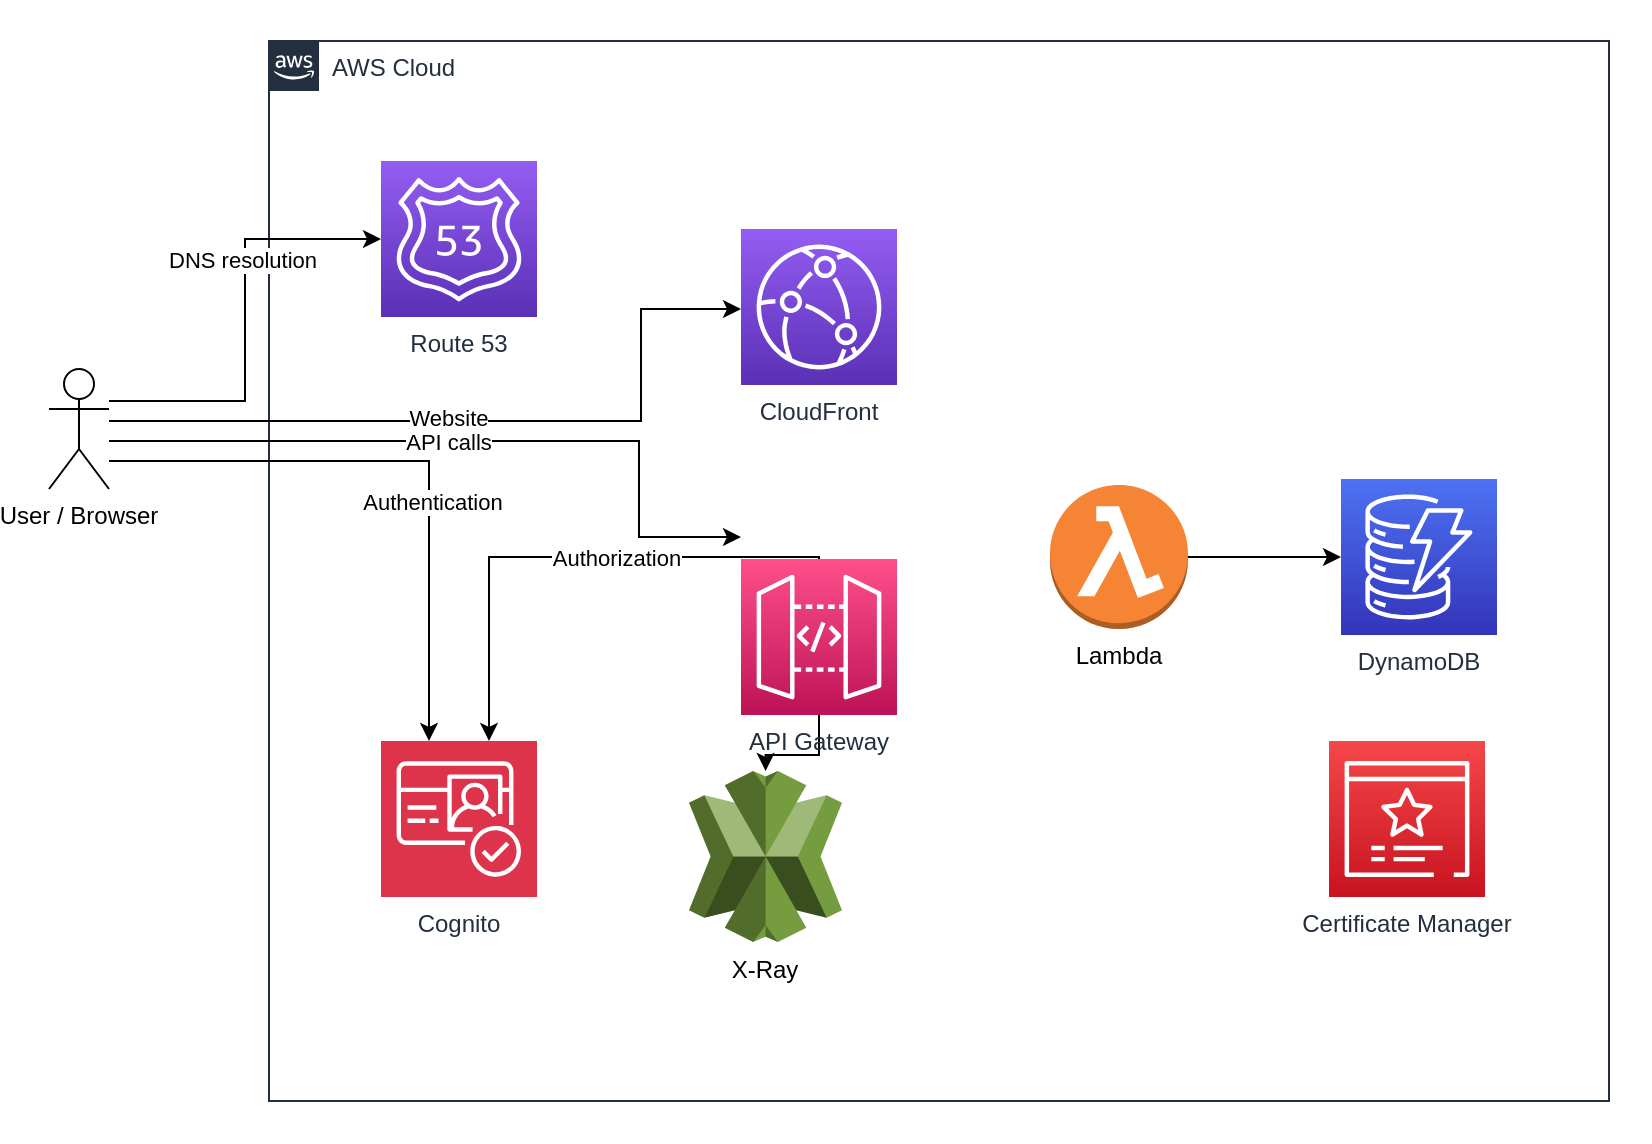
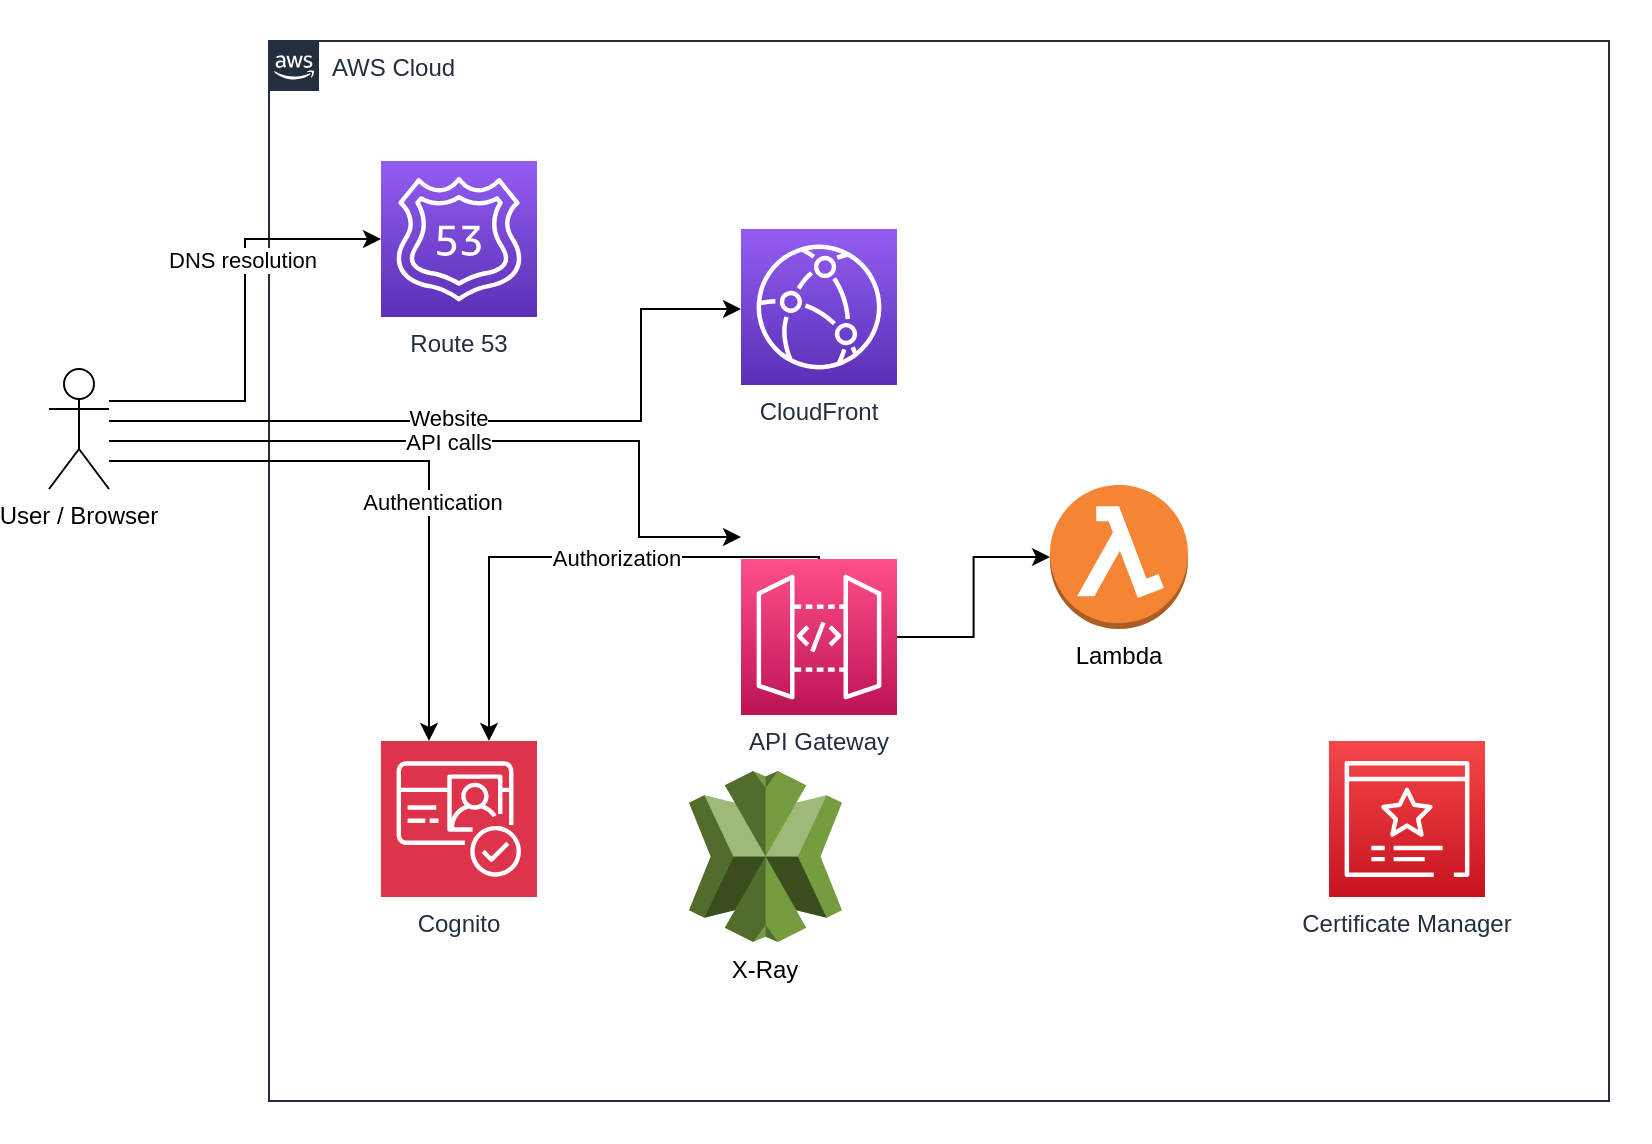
(1258, 557) -> none
(1419, 557) -> none
(811, 755) -> (974, 604)
